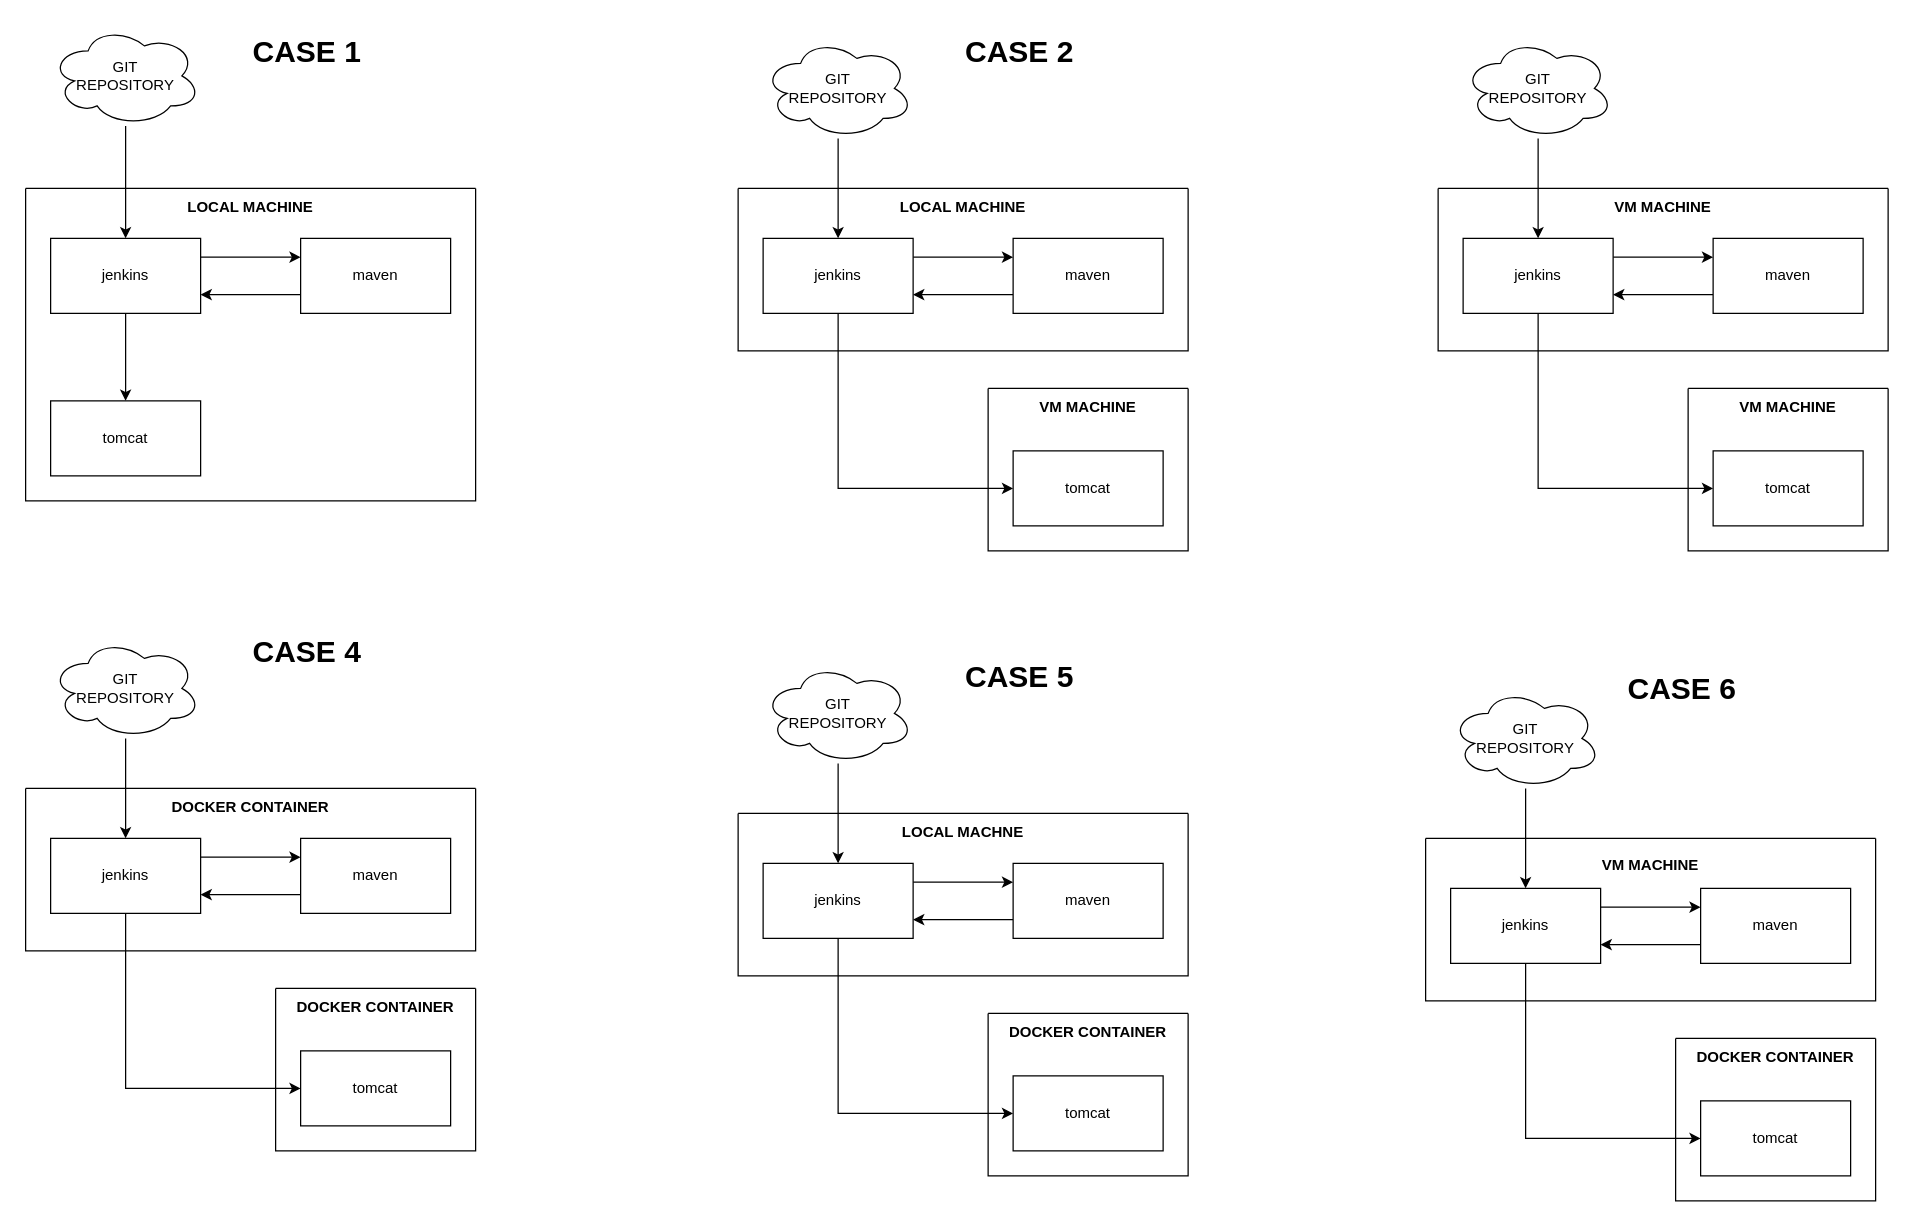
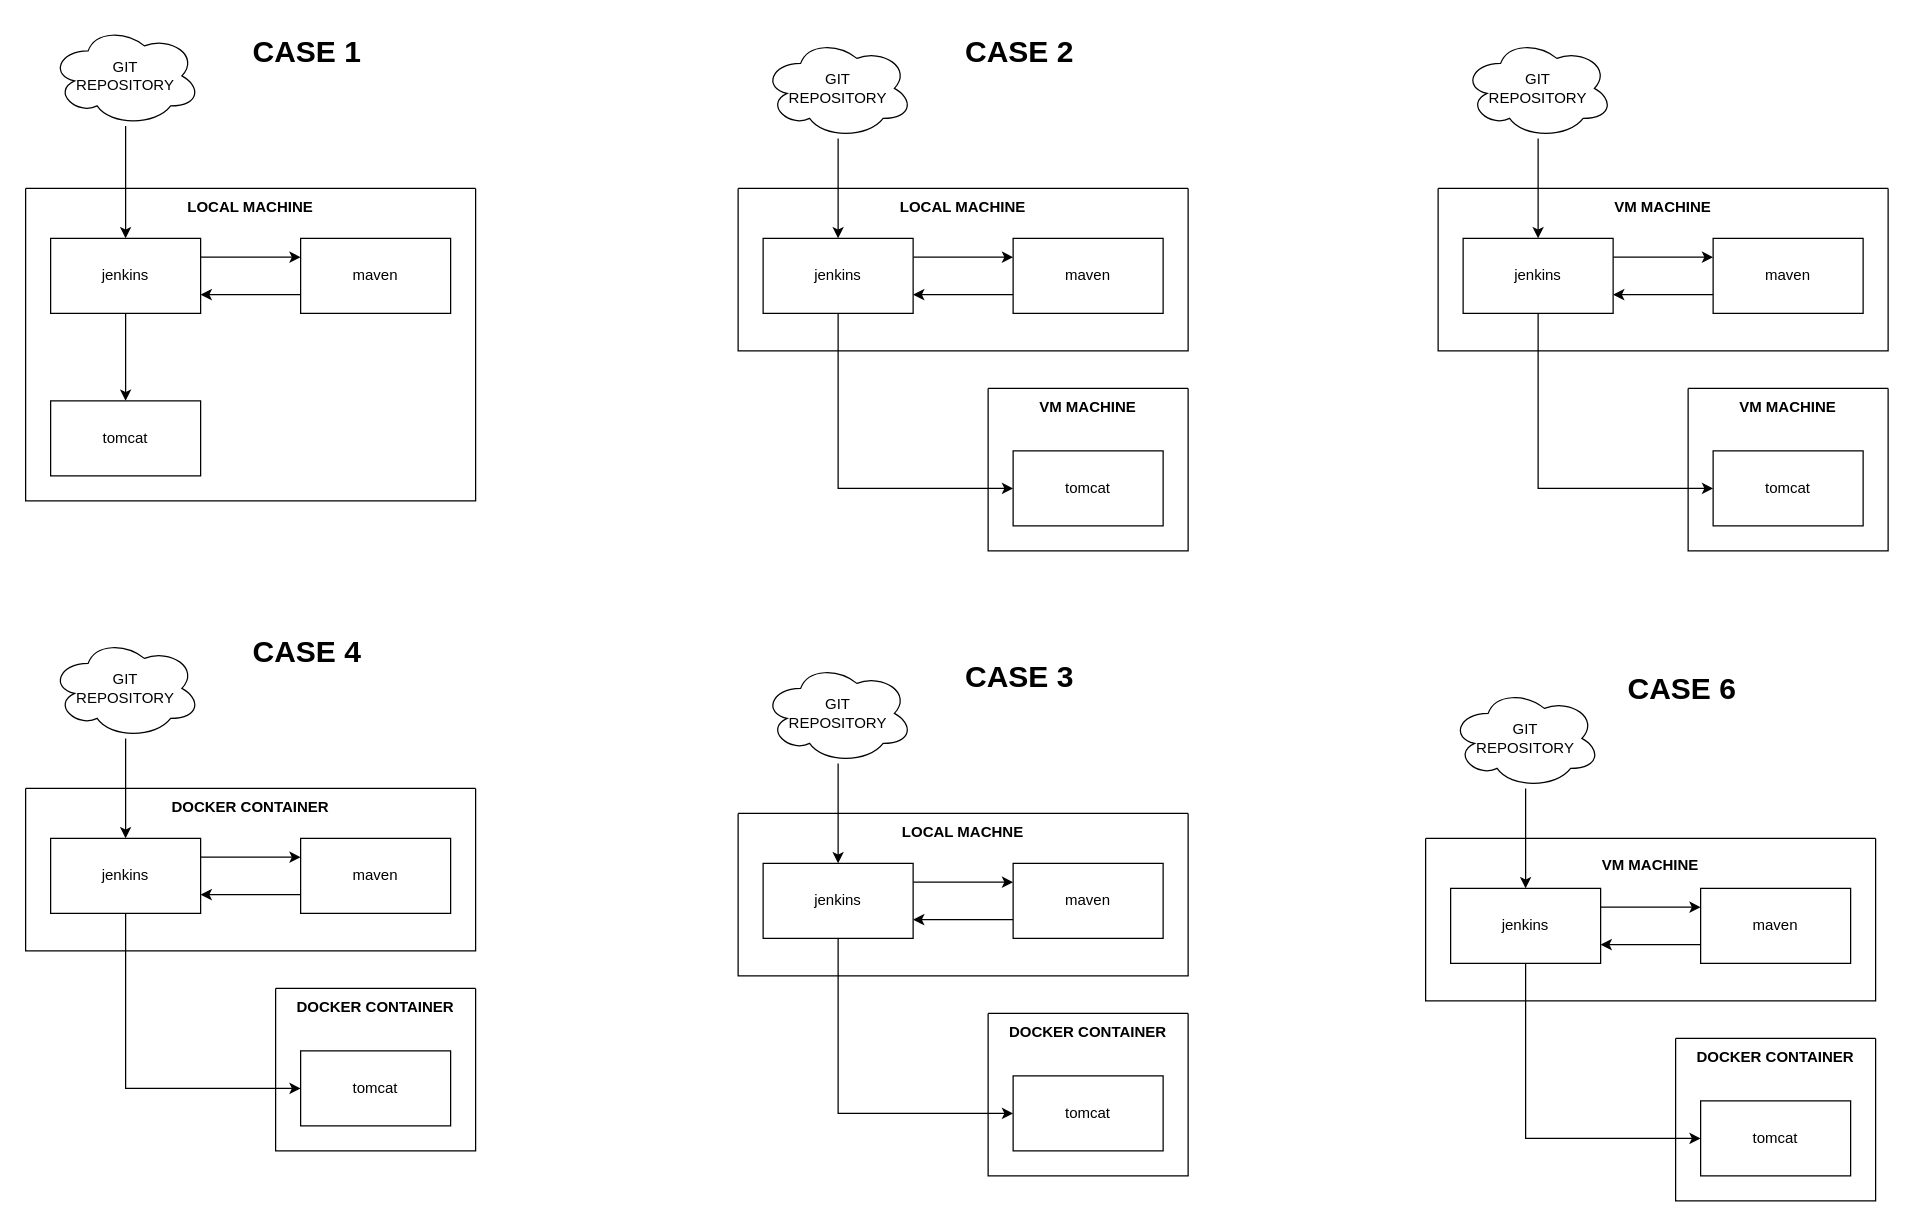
(989, 668) -> (989, 668)
